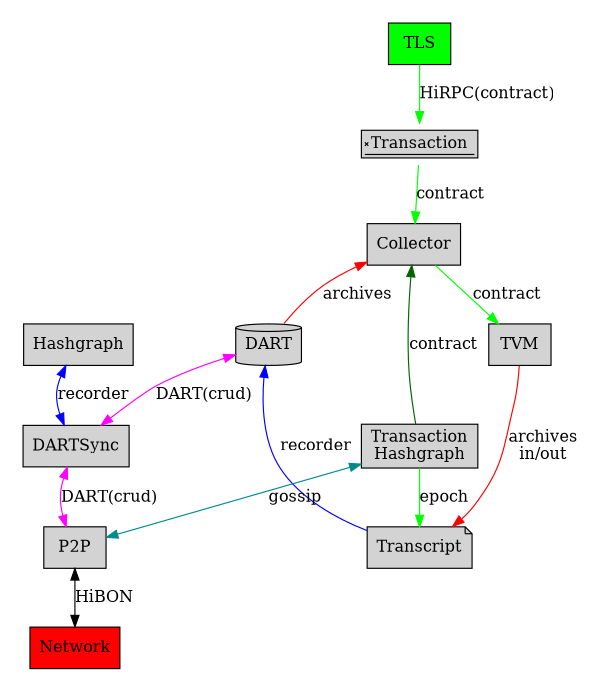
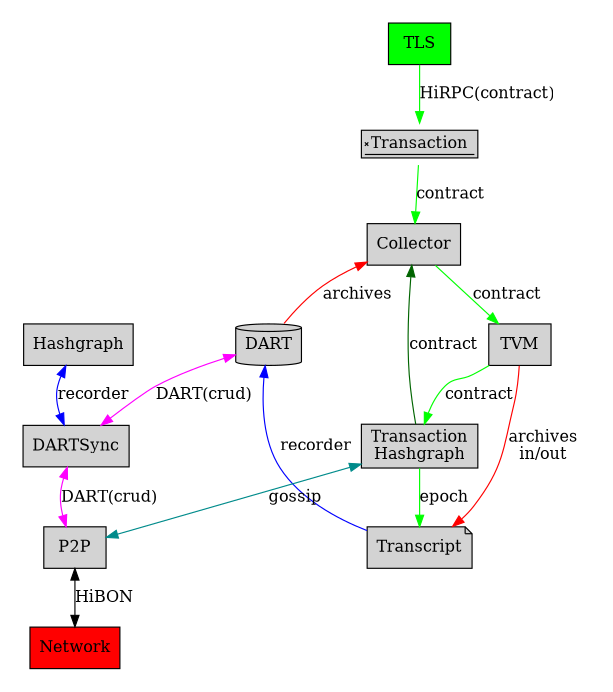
none -> (452, 381)
